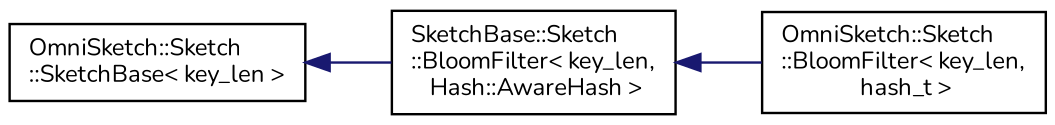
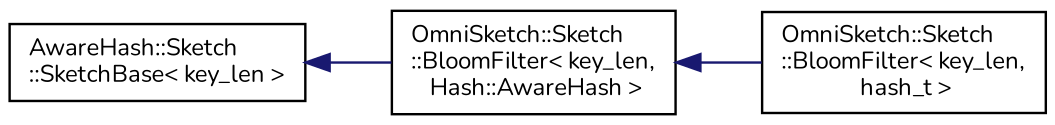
(157, 63) -> (157, 63)
(534, 63) -> (534, 63)
